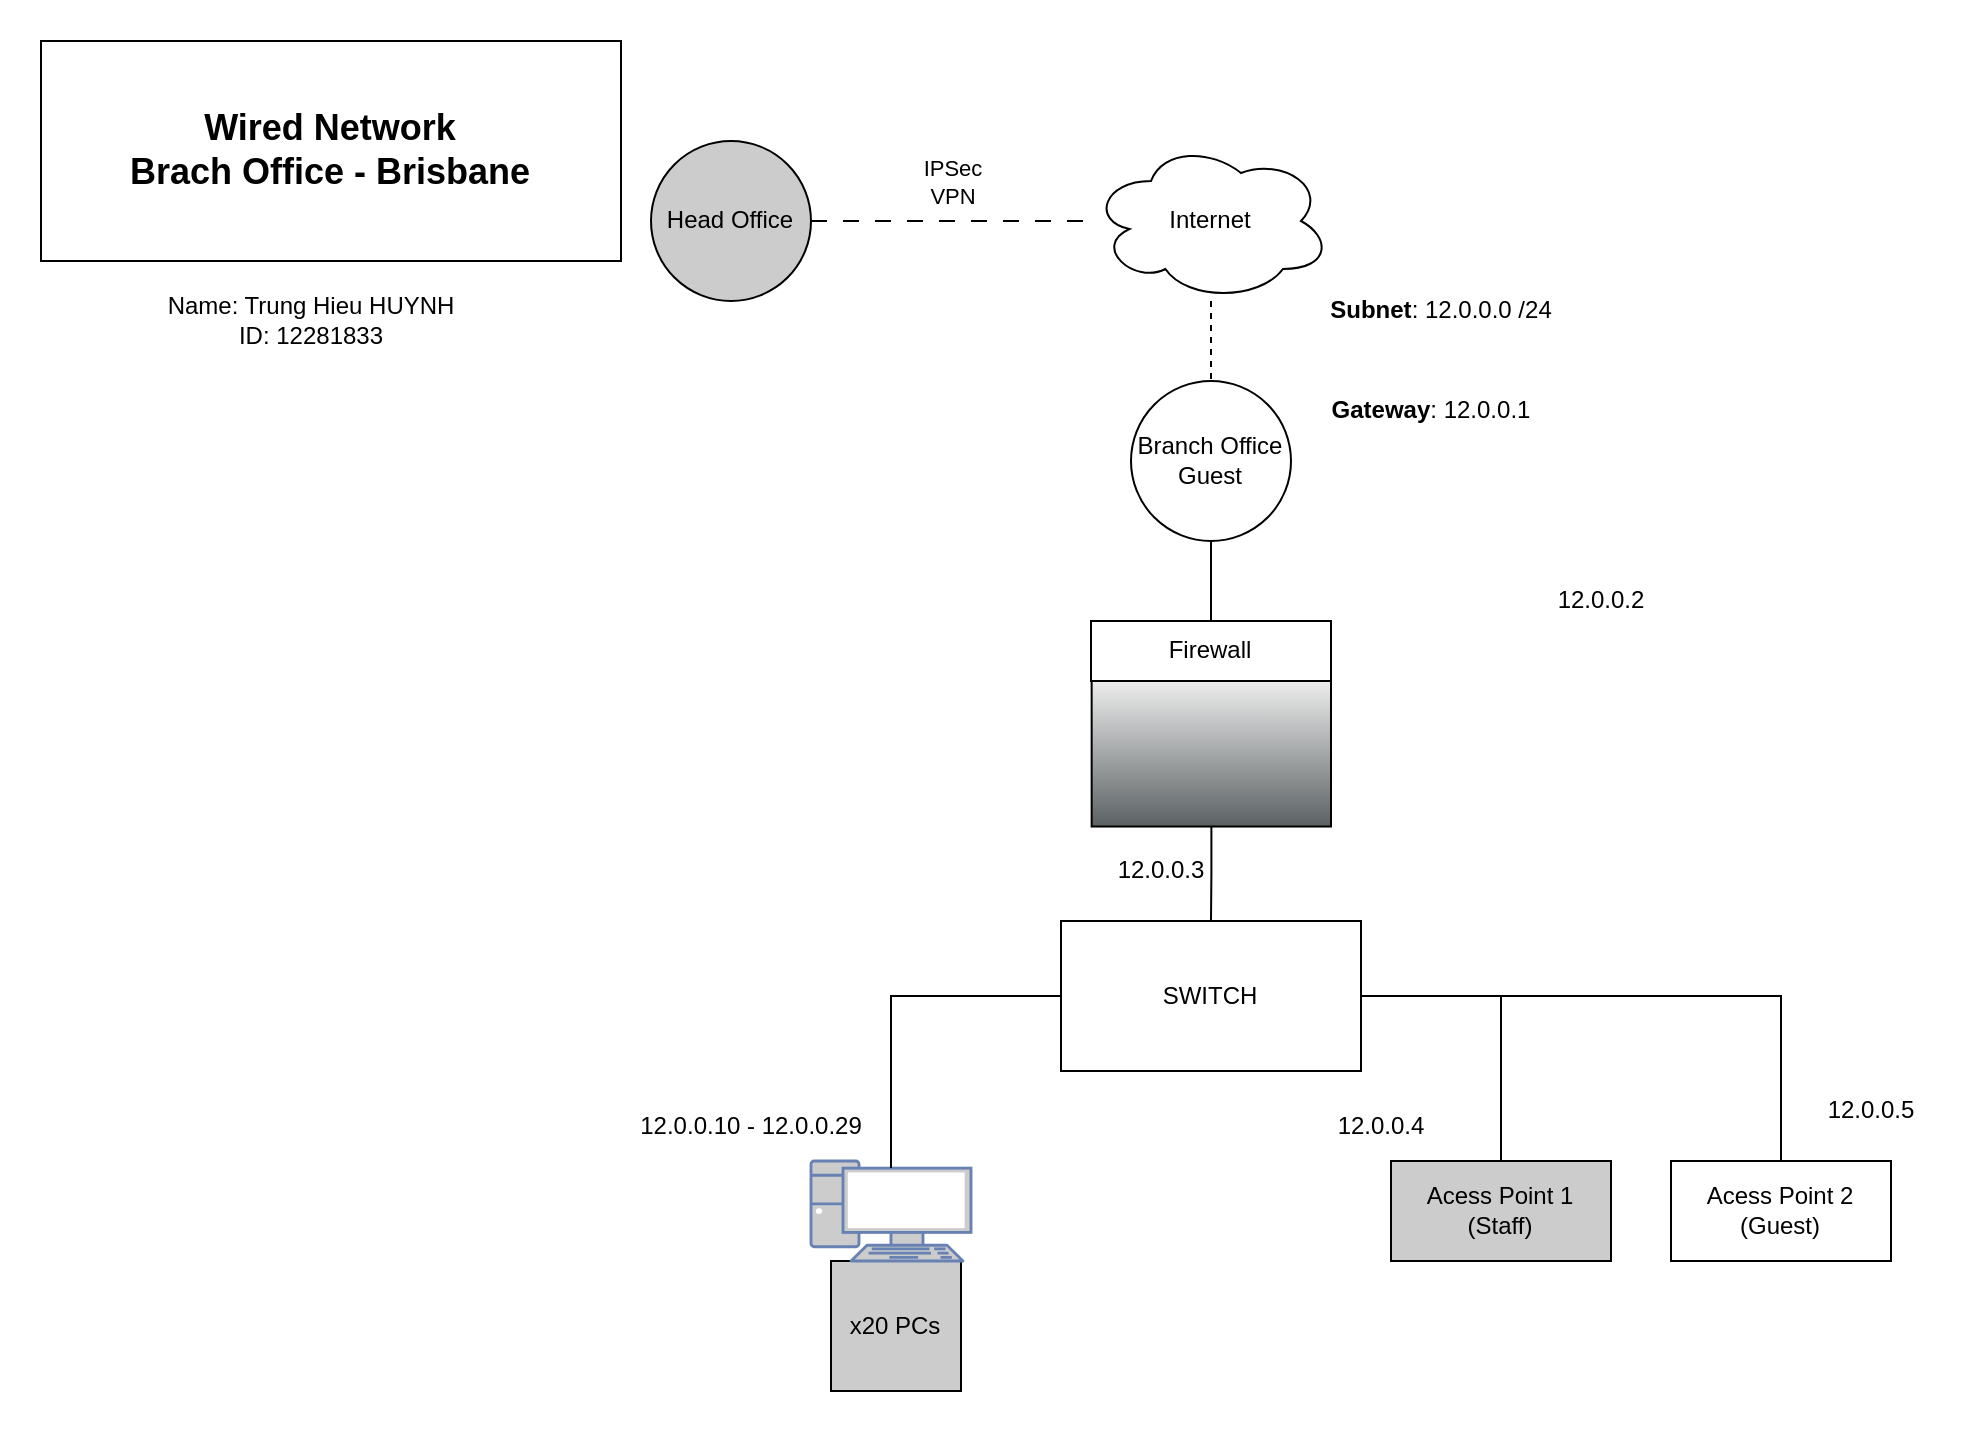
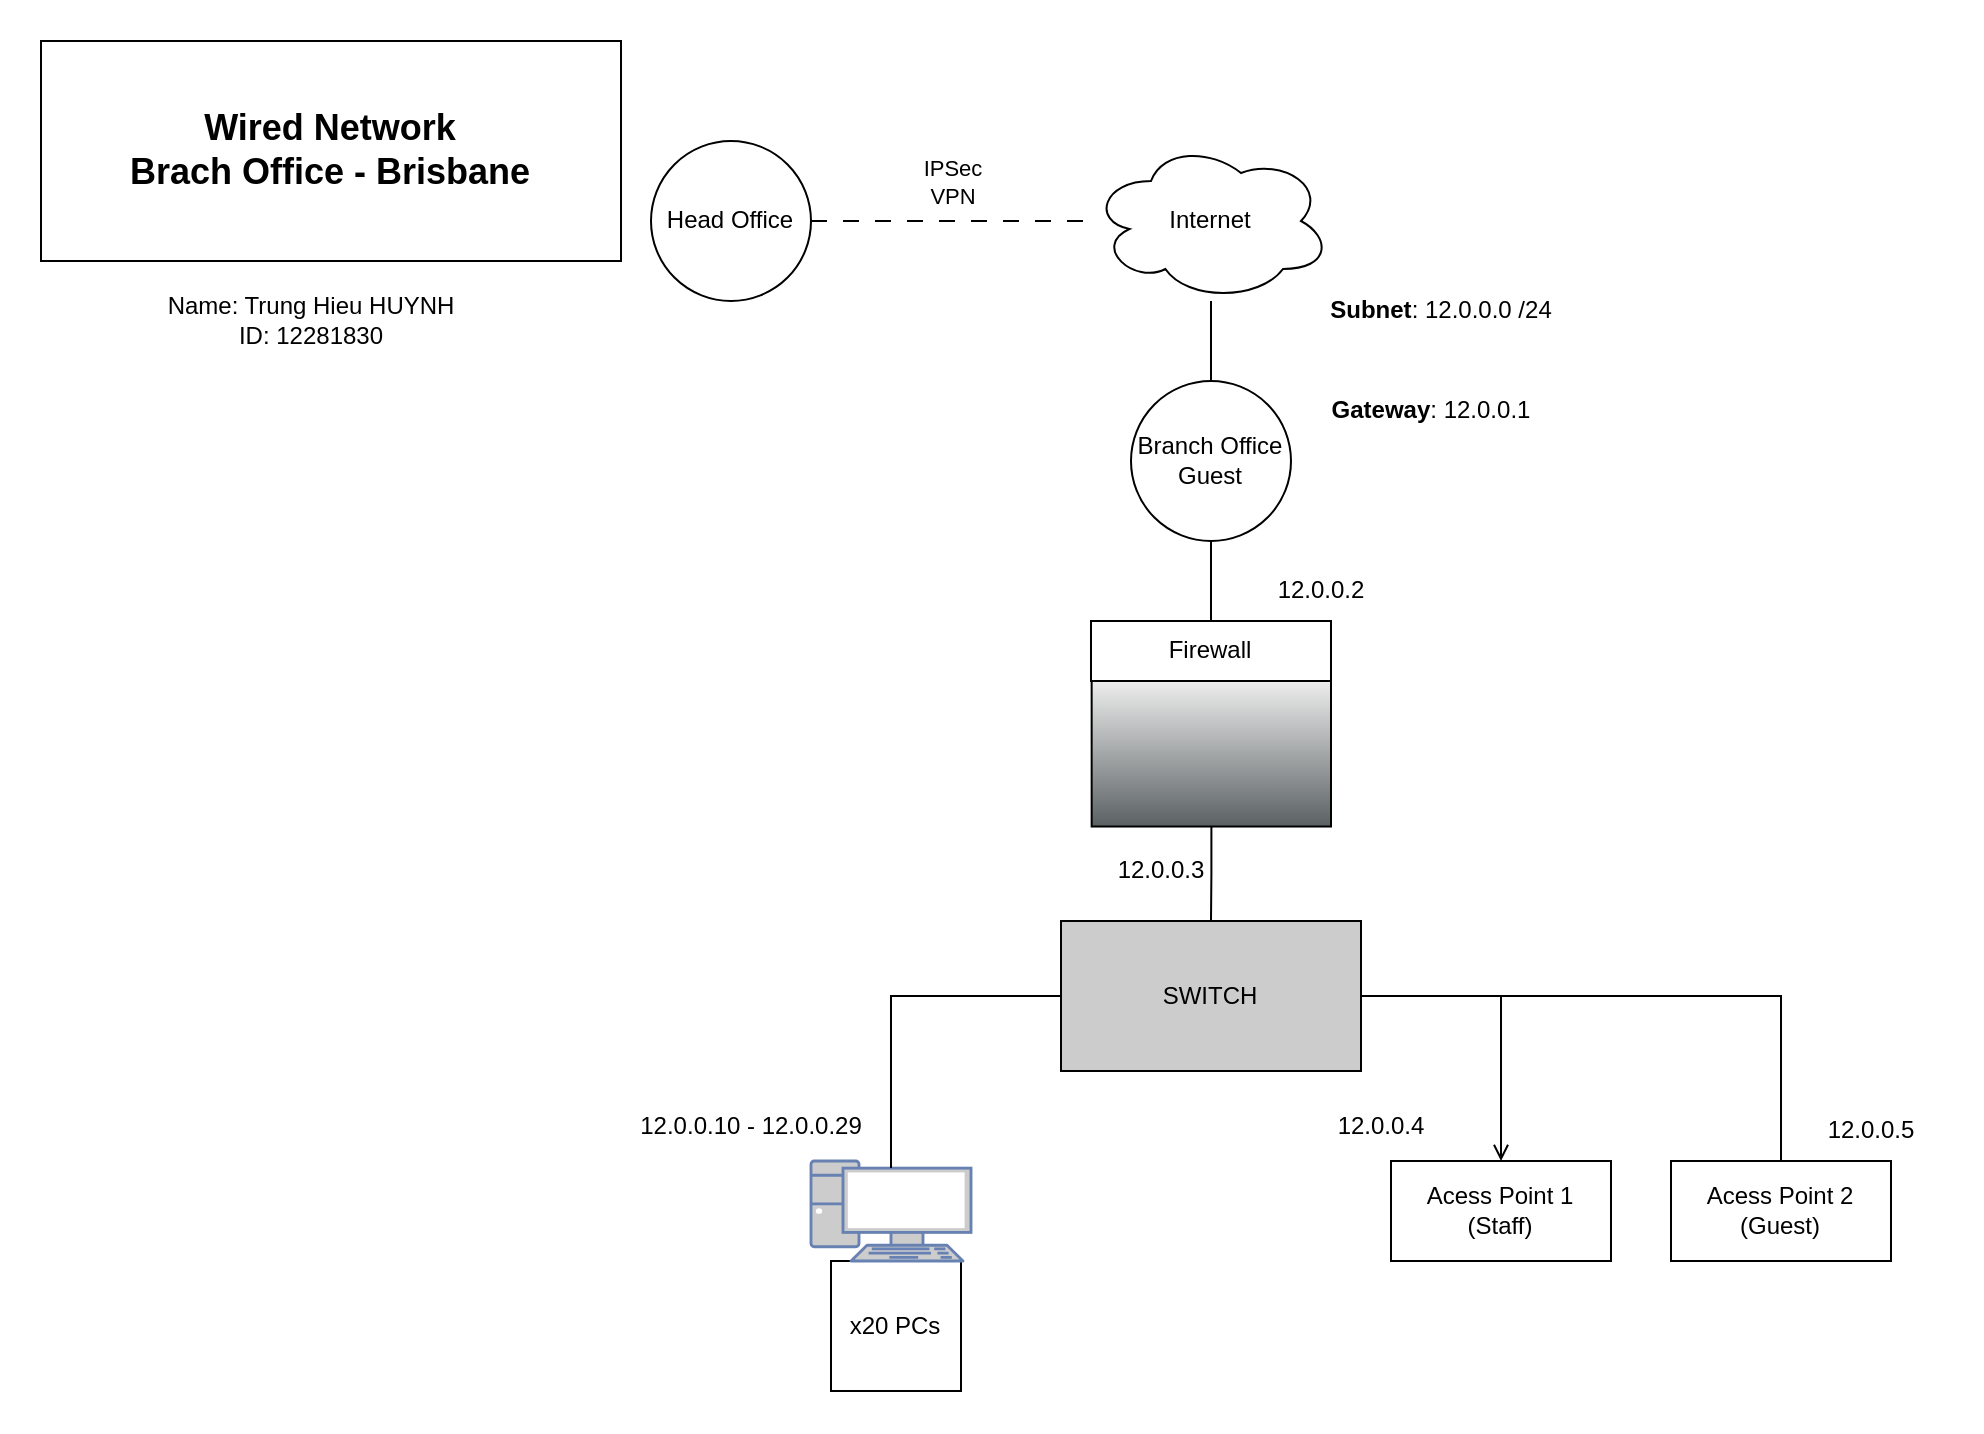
(731, 221) -> (731, 221)
(312, 321) -> (312, 321)
(1211, 343) -> (1211, 343)
(1601, 601) -> (1321, 591)
(1211, 996) -> (1211, 996)
(1871, 1111) -> (1871, 1131)
(1501, 1154) -> (1501, 1153)
(1501, 1211) -> (1501, 1211)
(896, 1326) -> (896, 1326)
